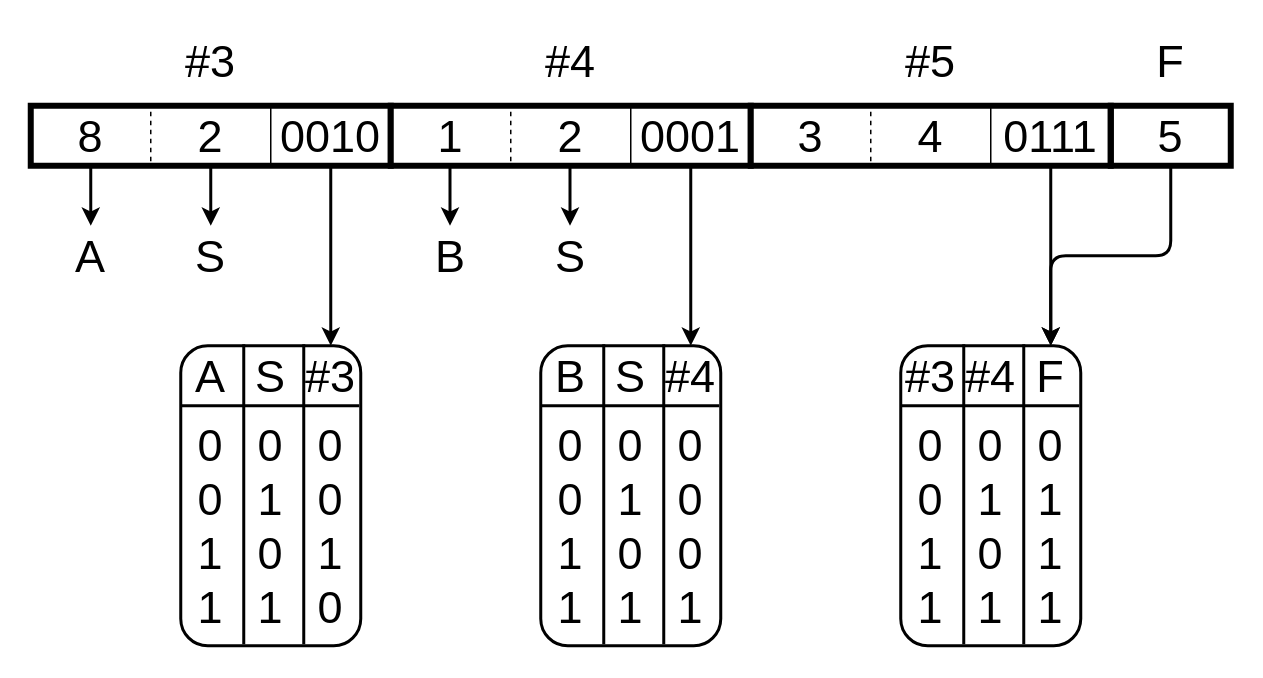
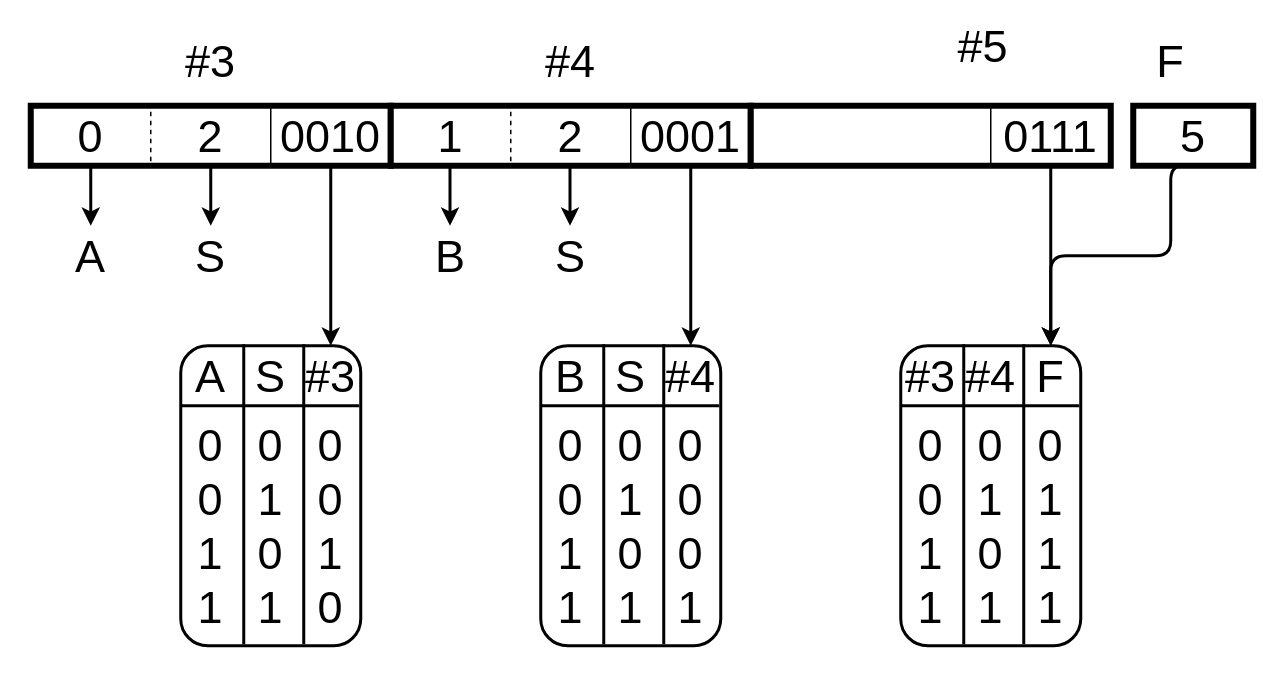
(931, 61) -> (983, 46)
(91, 136) -> (91, 136)
(811, 136) -> none
(931, 136) -> none
(1171, 136) -> (1193, 136)
